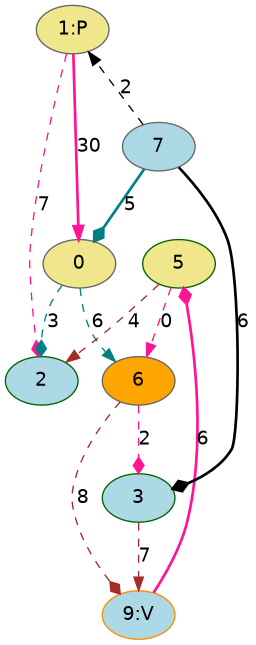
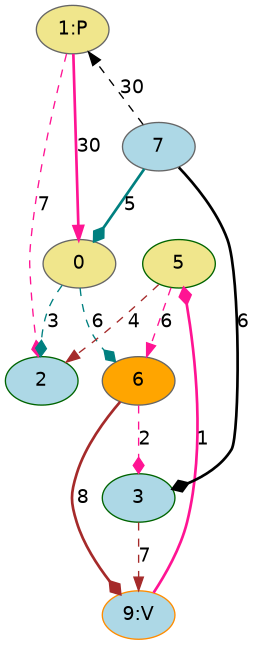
(127, 88) -> (133, 88)
(87, 322) -> (87, 321)
(167, 322) -> (167, 322)
(203, 439) -> (203, 439)
(73, 490) -> (73, 490)
